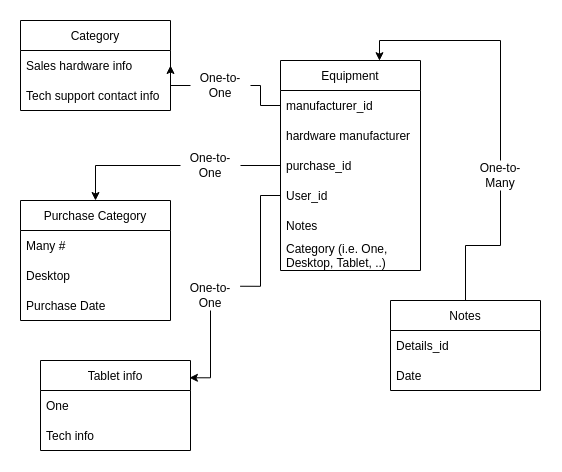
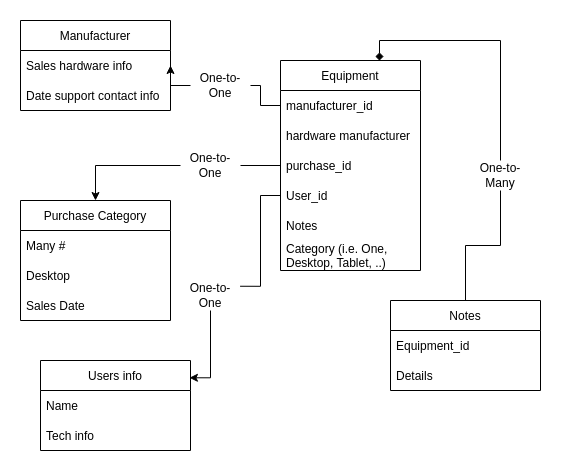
(95, 36) -> (95, 36)
(379, 52) -> (379, 52)
(104, 96) -> (104, 96)
(68, 306) -> (56, 306)
(425, 346) -> (433, 346)
(115, 376) -> (115, 376)
(409, 376) -> (416, 376)
(56, 406) -> (59, 406)
